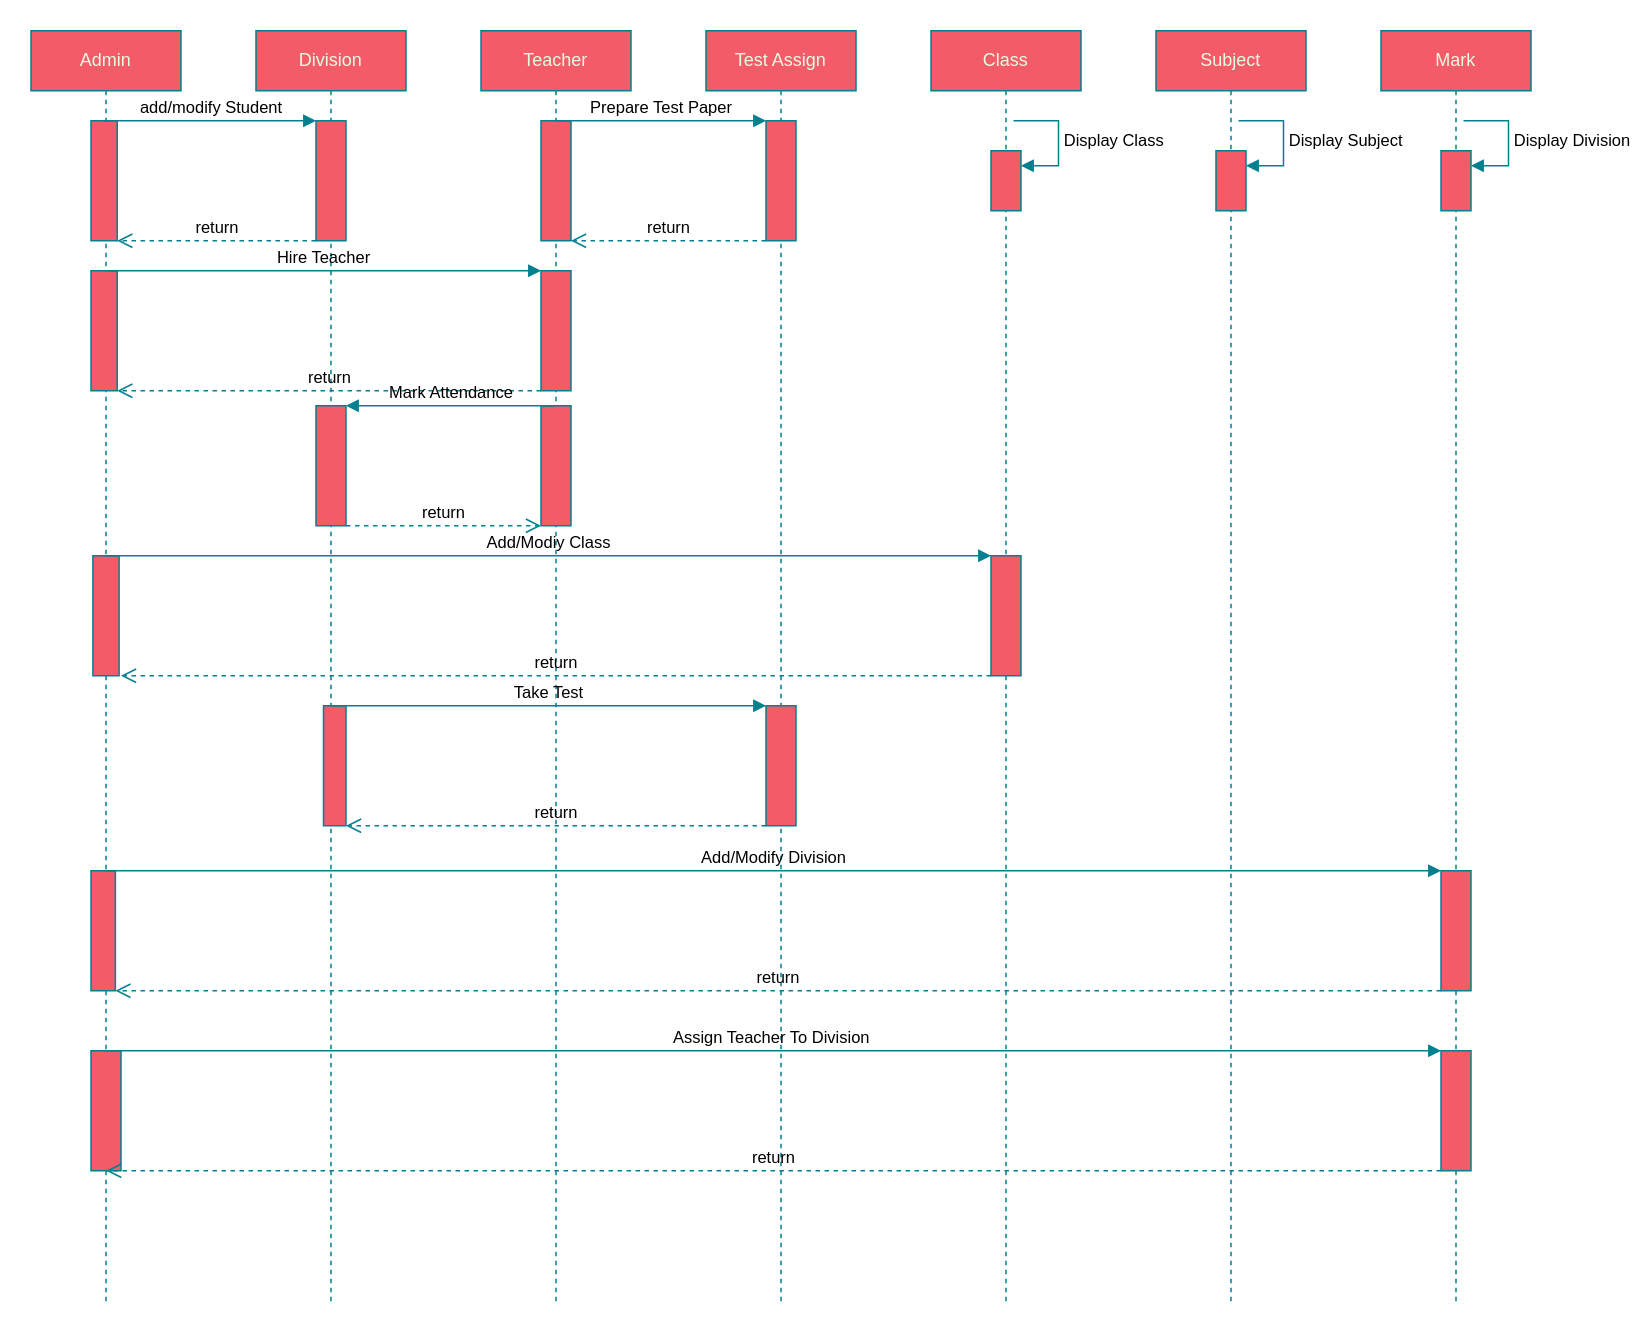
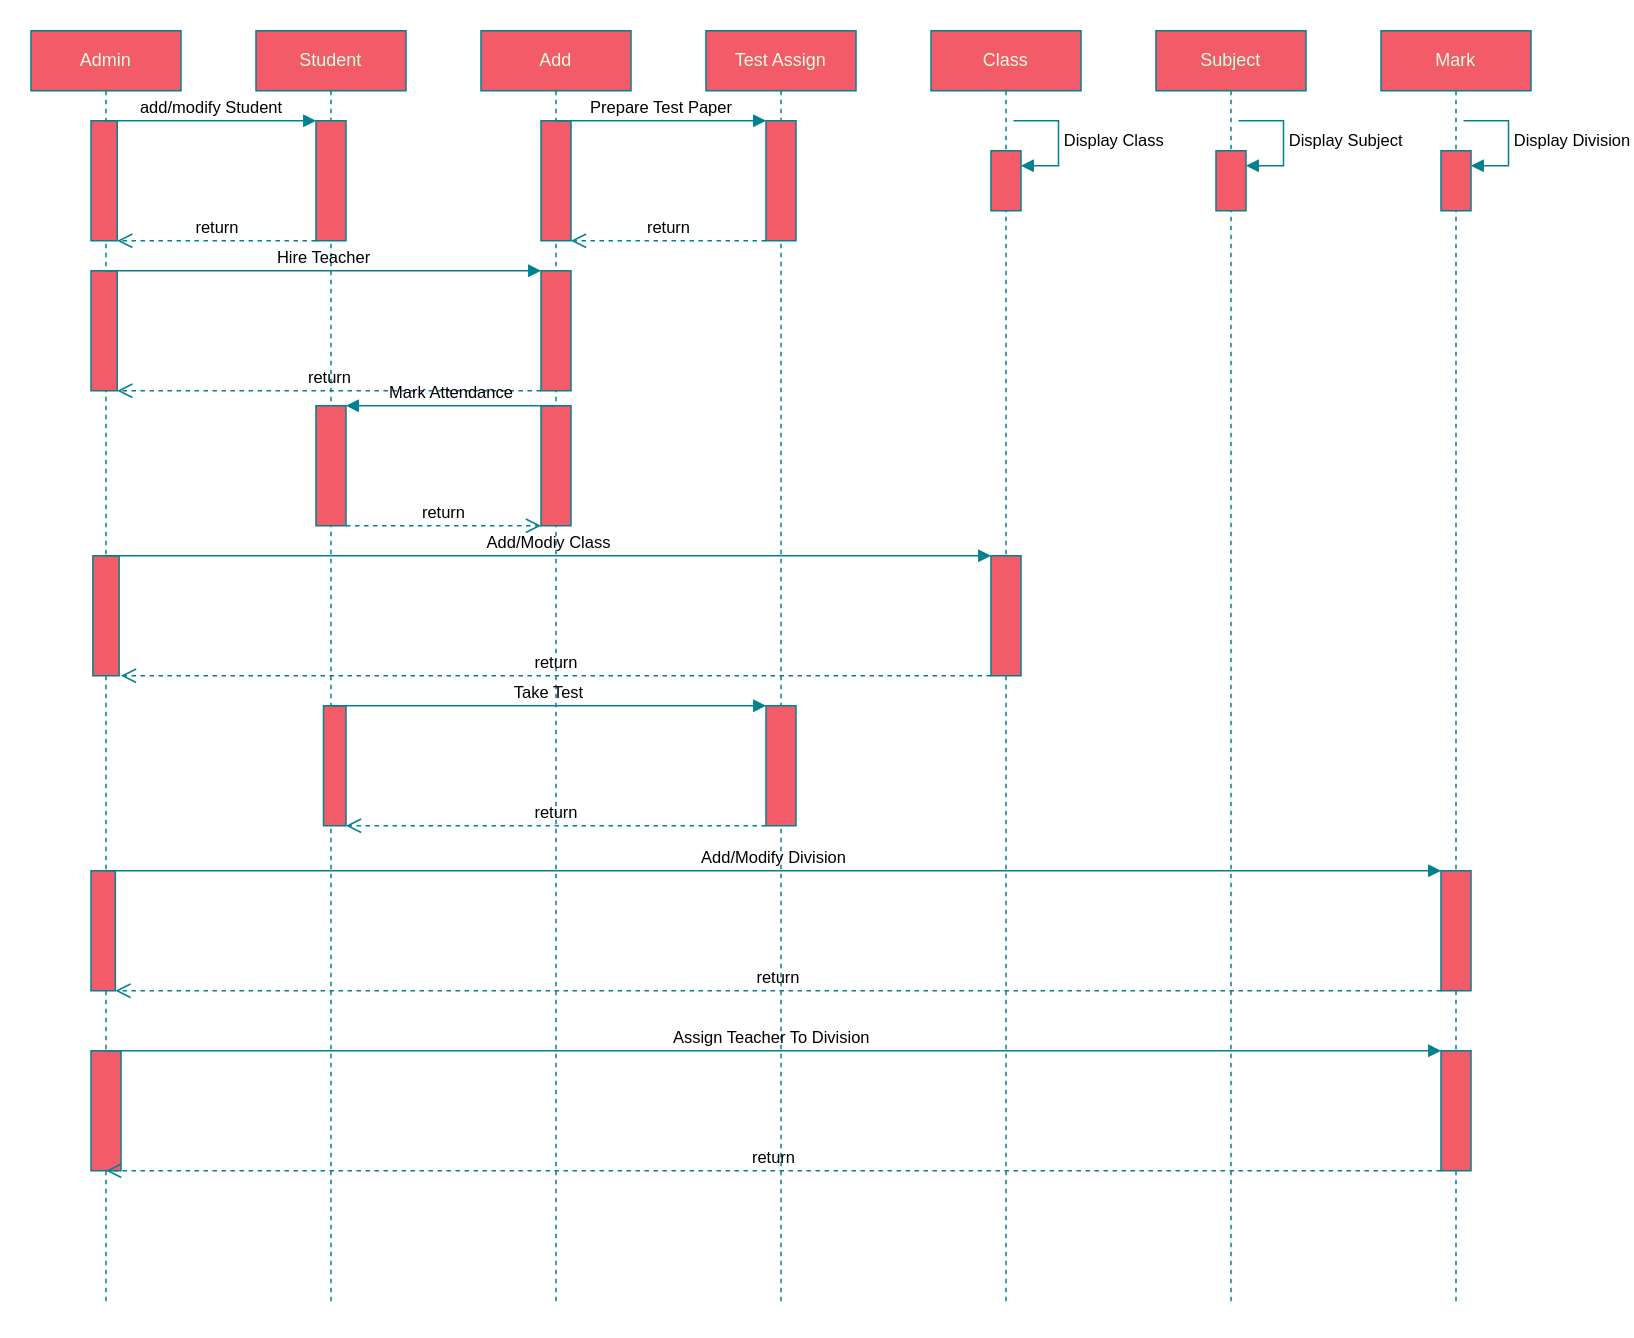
(331, 61) -> (331, 61)
(556, 61) -> (556, 61)
